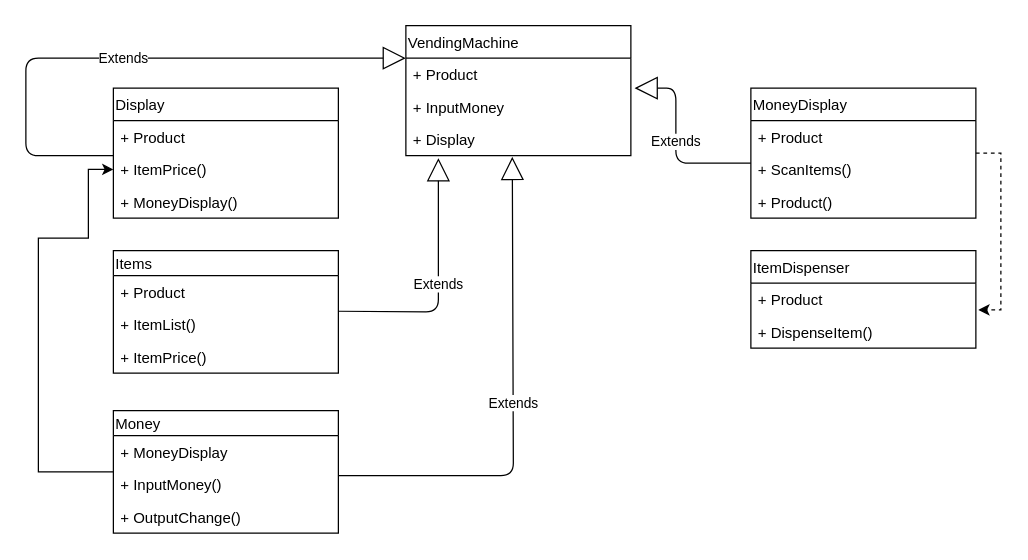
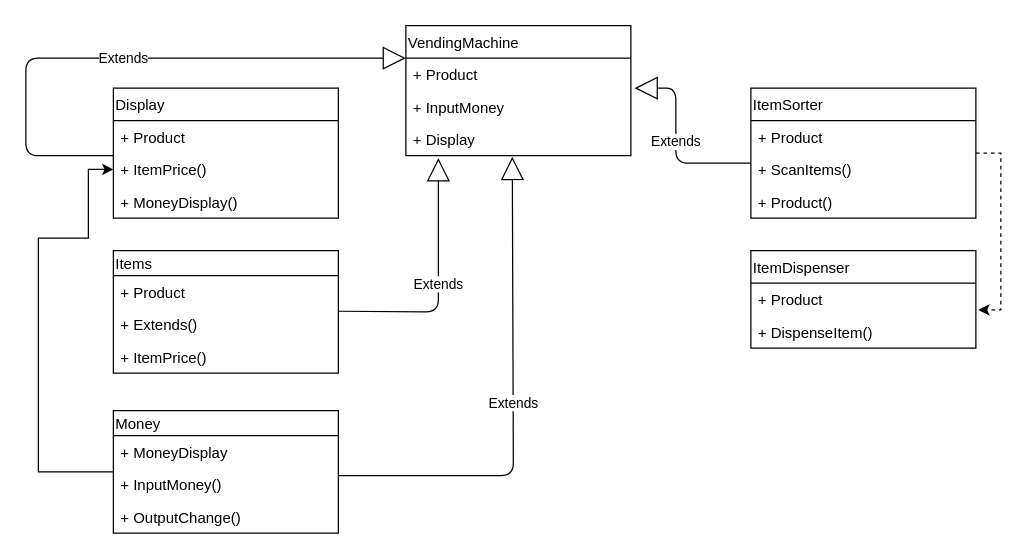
(799, 105) -> (795, 105)
(167, 325) -> (164, 325)
